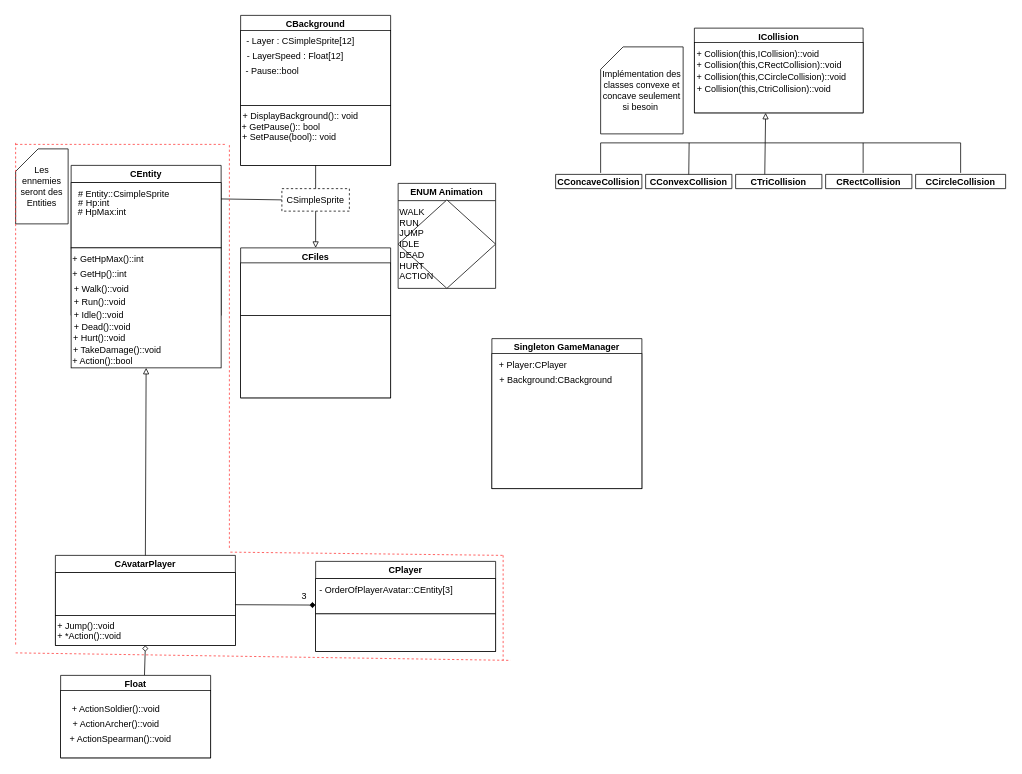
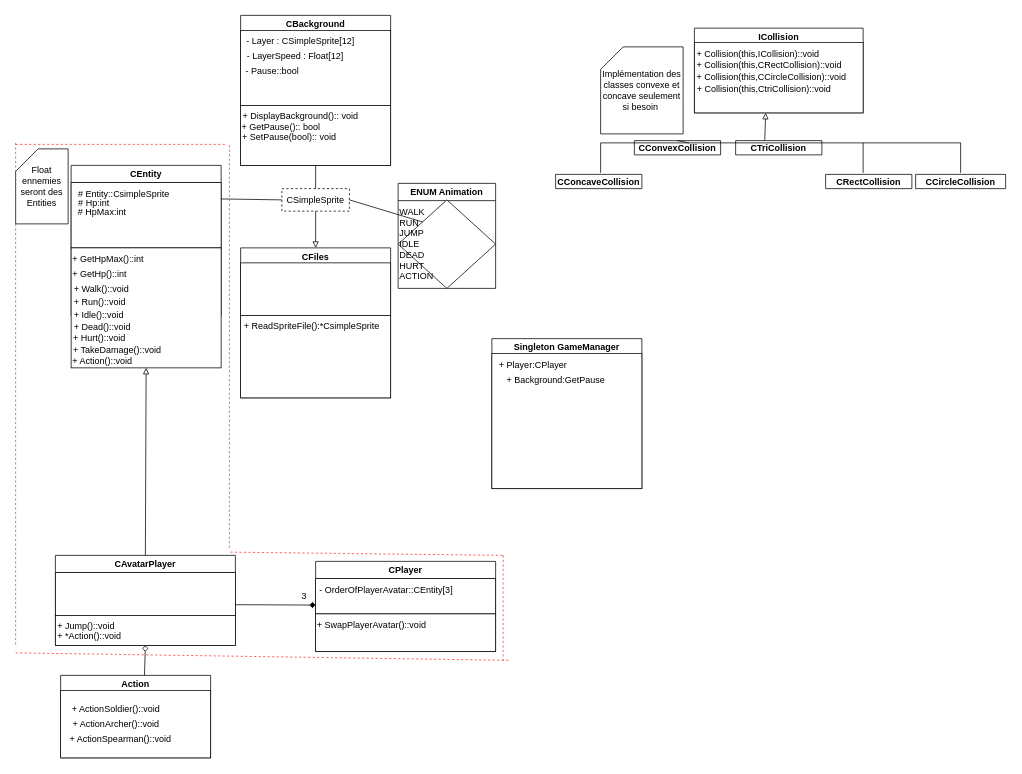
(689, 182) -> (677, 148)
(779, 182) -> (779, 148)
(42, 186) -> (42, 186)
none -> (386, 211)
none -> (312, 327)
(105, 361) -> (105, 361)
(556, 380) -> (556, 380)
none -> (390, 625)
(135, 684) -> (135, 684)
